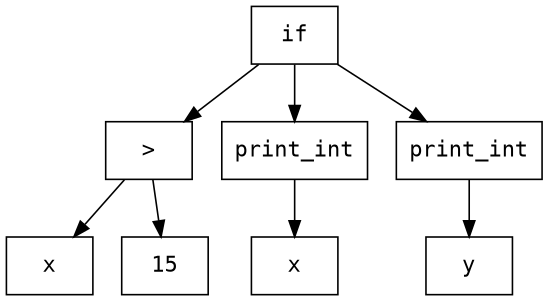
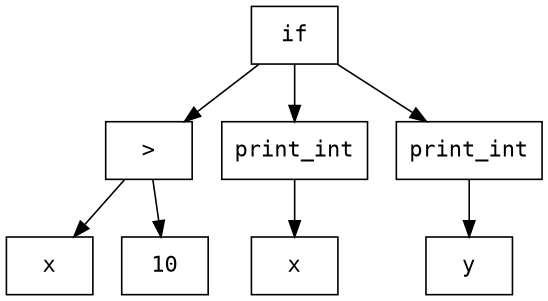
(165, 266) -> (165, 266)
